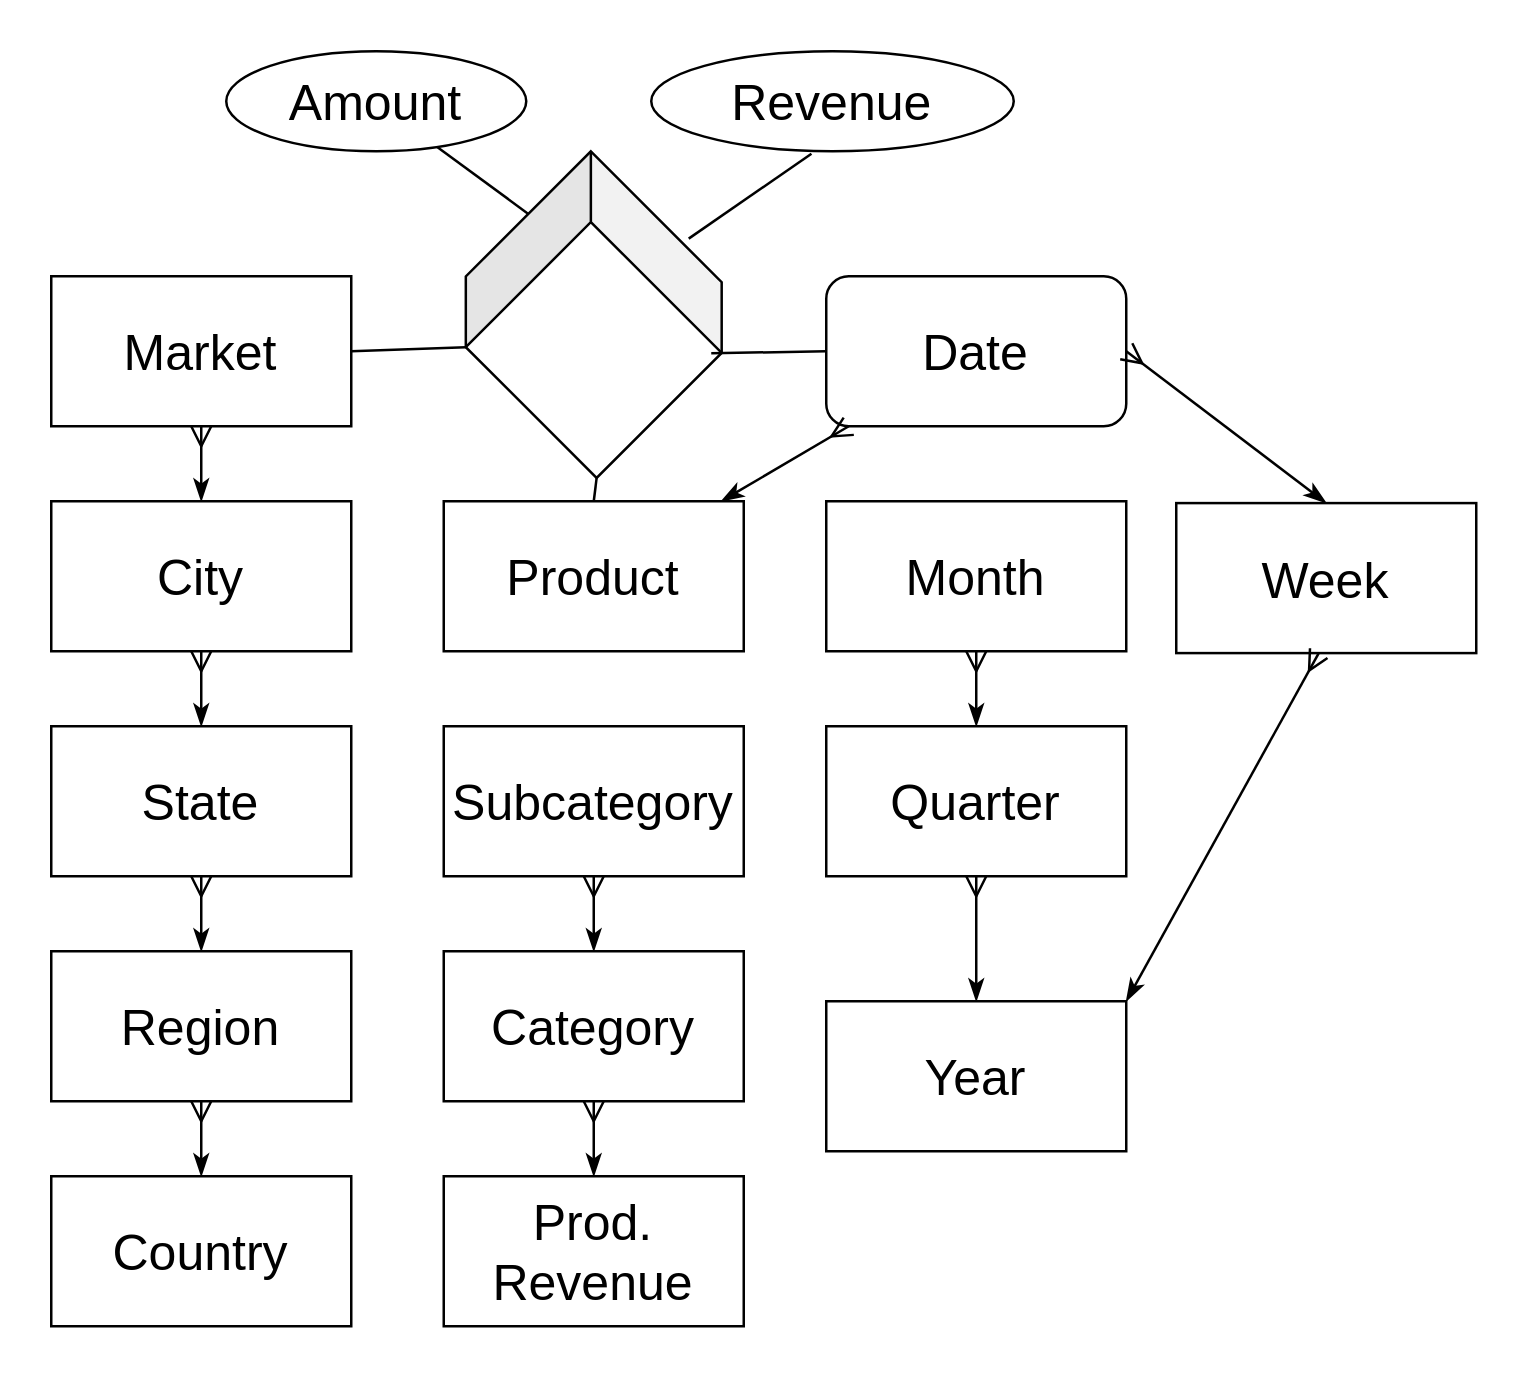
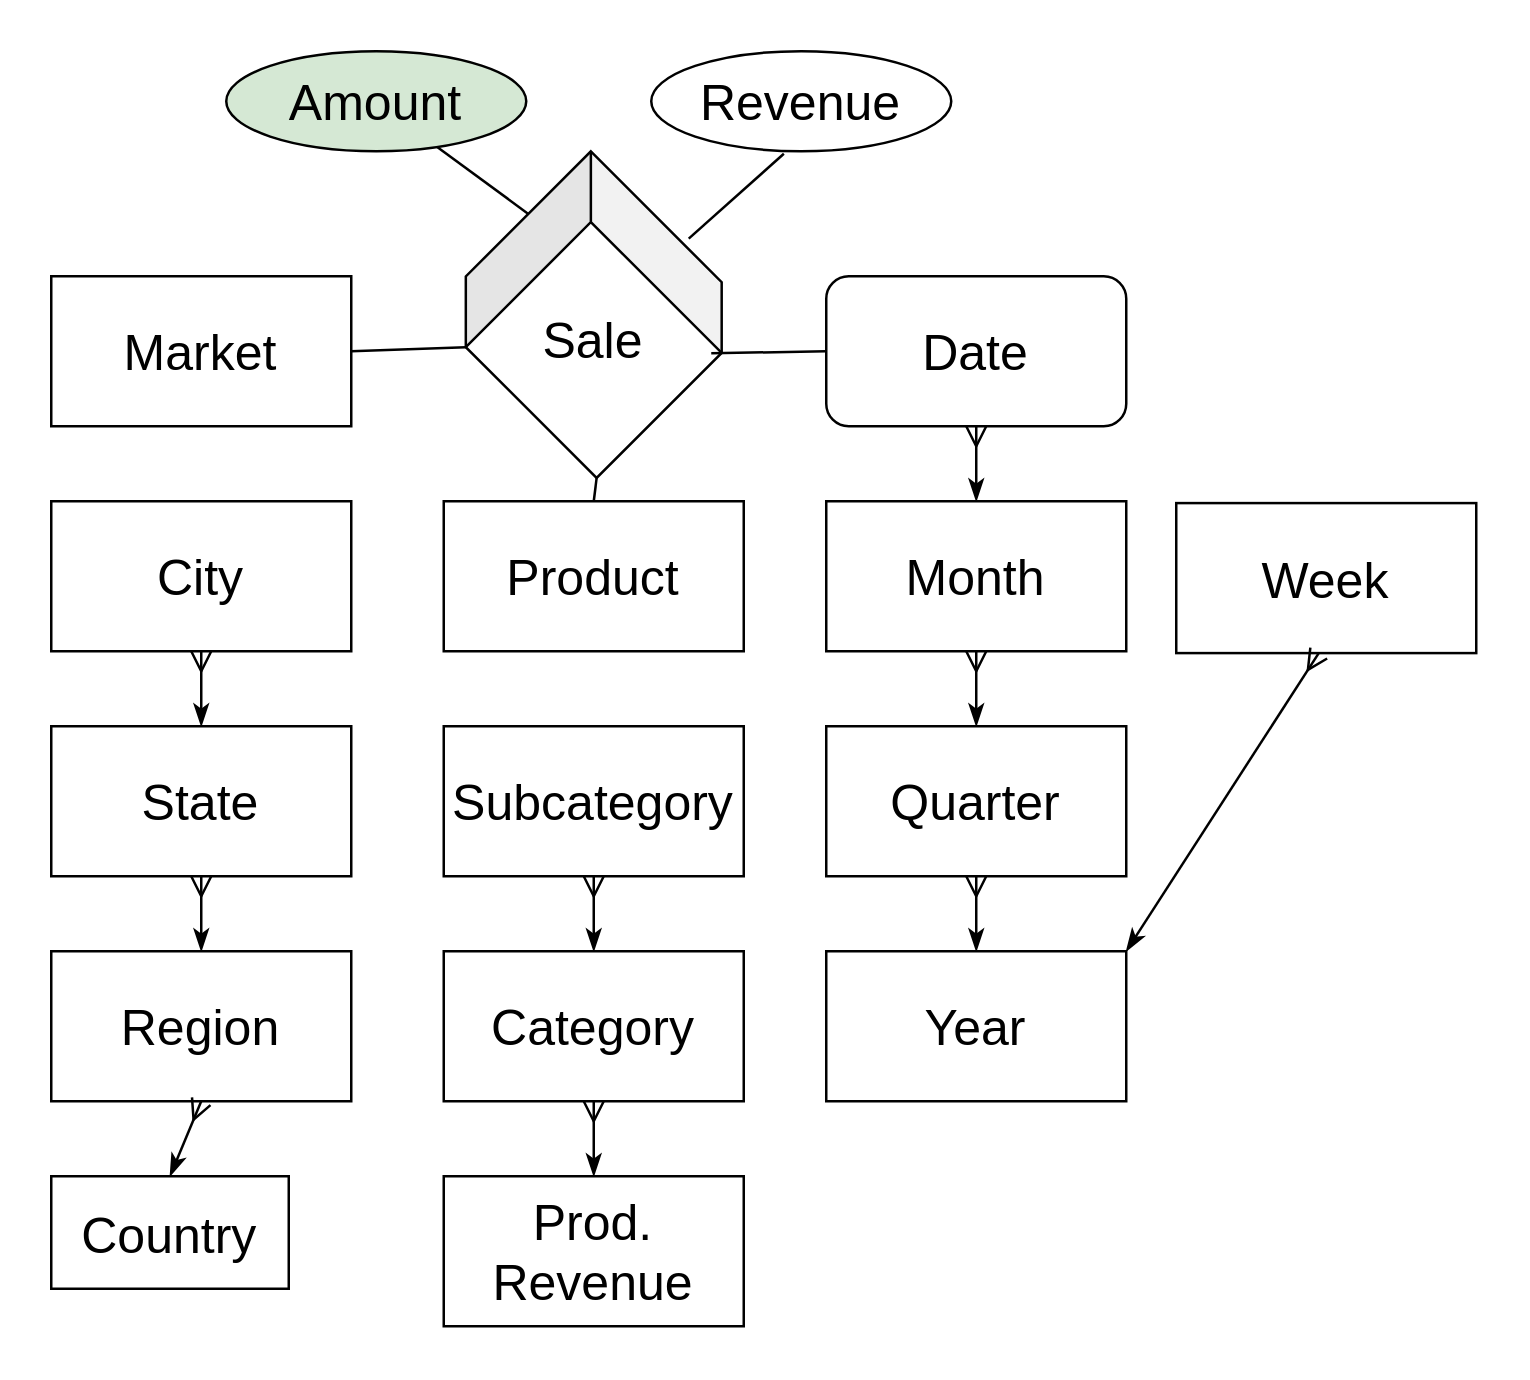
(376, 101) -> (376, 101)
(833, 101) -> (801, 101)
none -> (594, 339)
(1220, 422) -> none
(201, 455) -> none
(792, 459) -> (976, 455)
(976, 1076) -> (976, 1026)
(201, 1251) -> (170, 1233)
